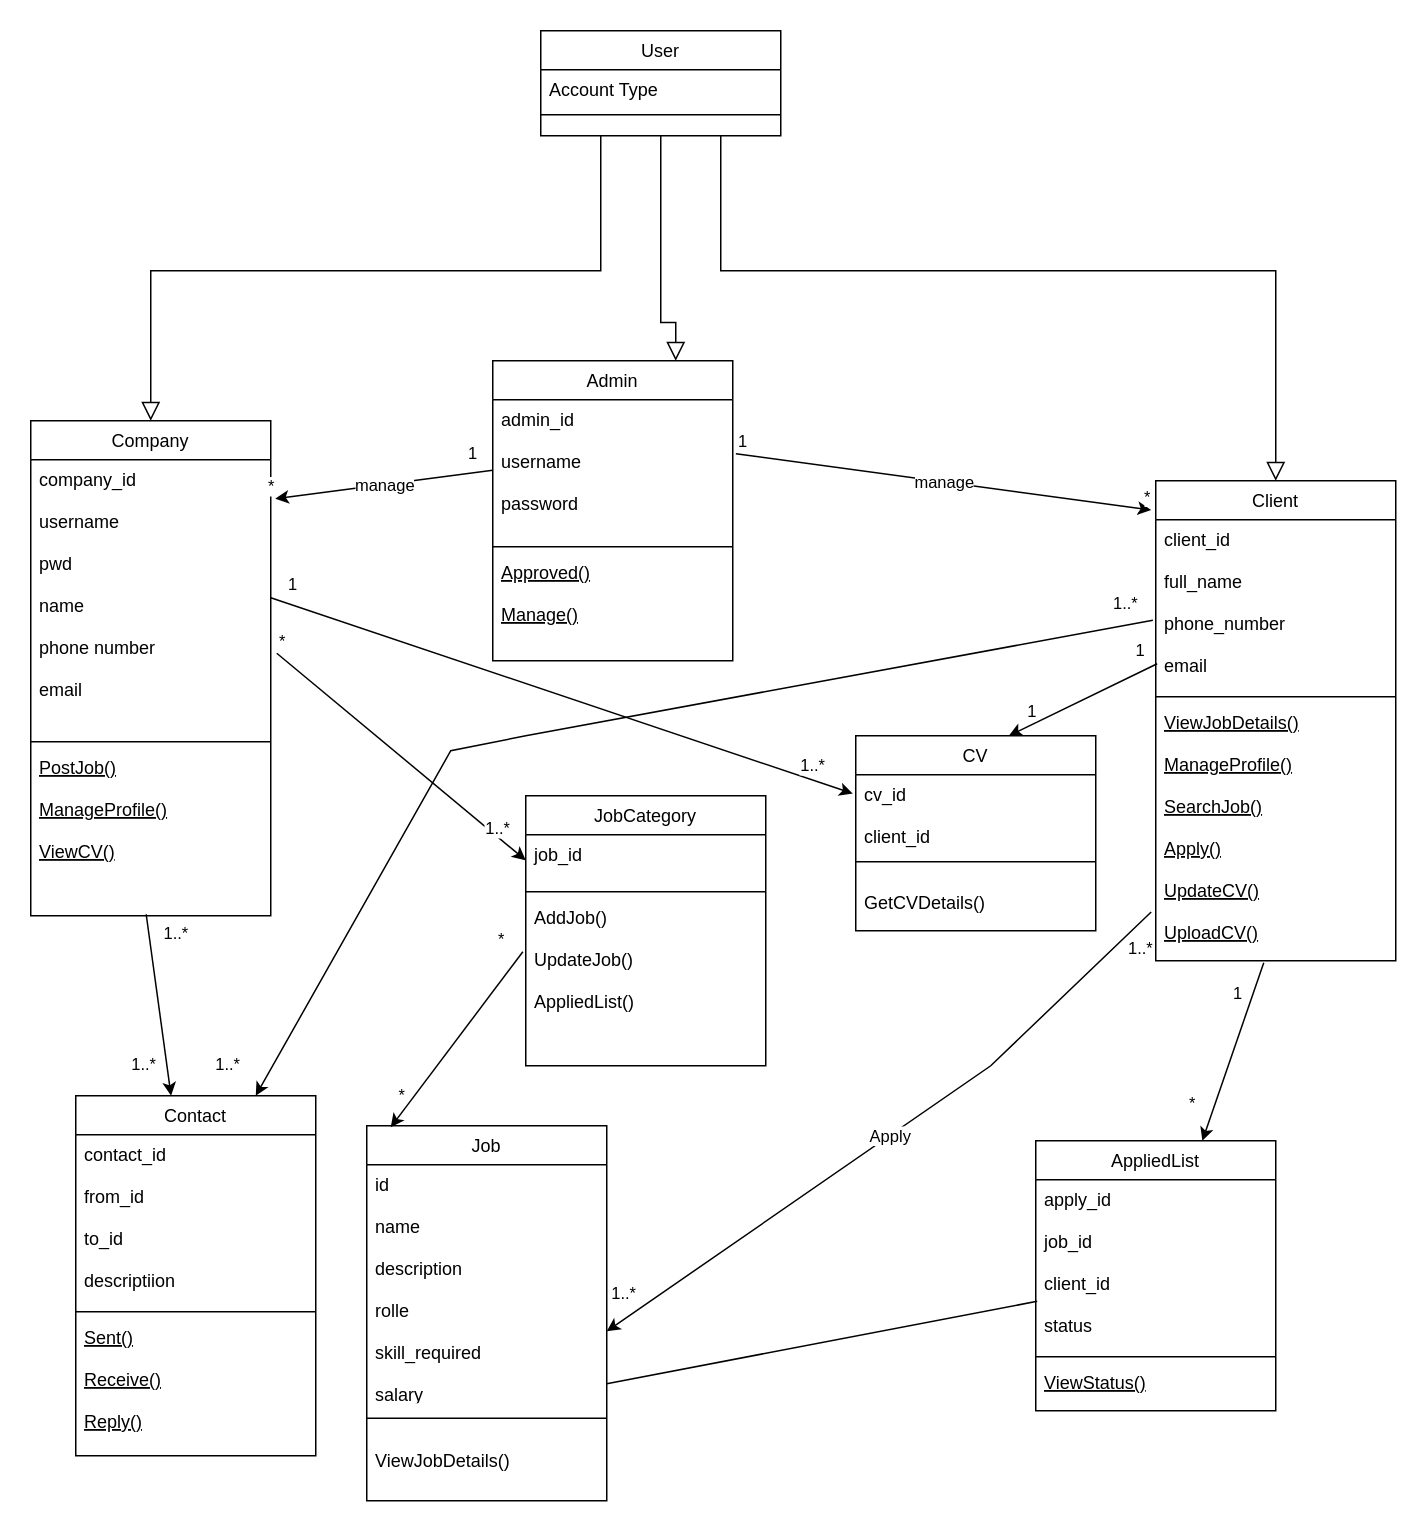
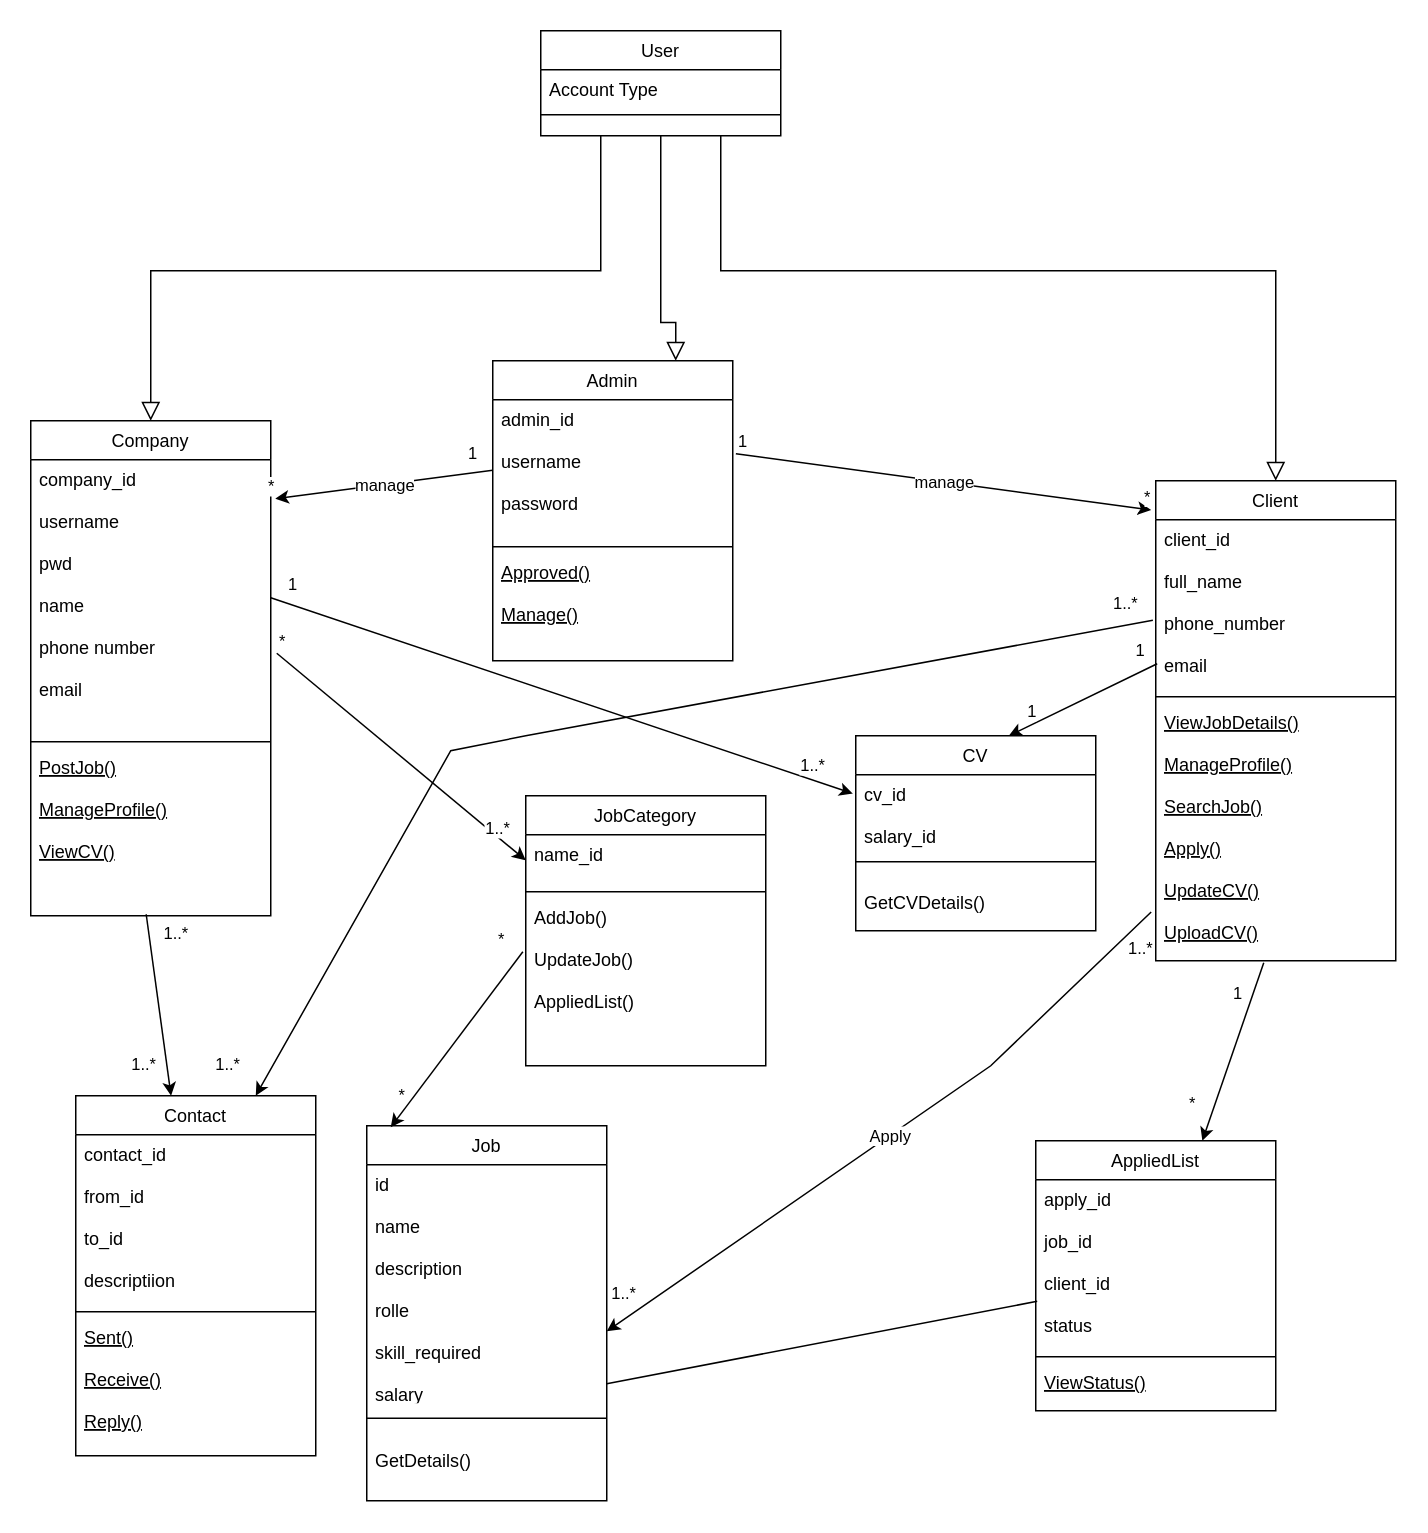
(887, 795) -> (887, 795)
(562, 855) -> (567, 855)
(449, 1461) -> (431, 1461)
